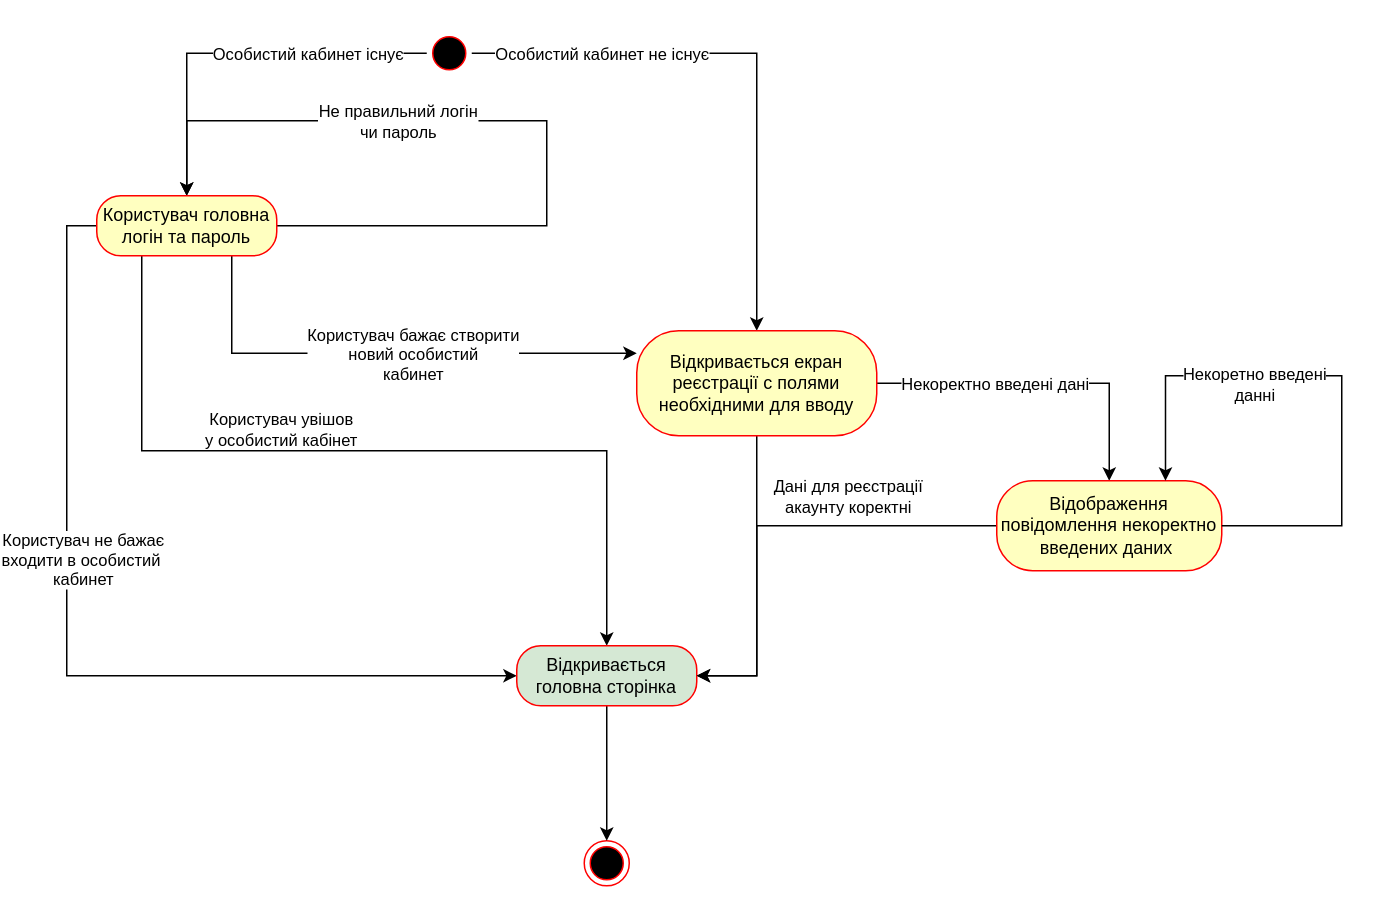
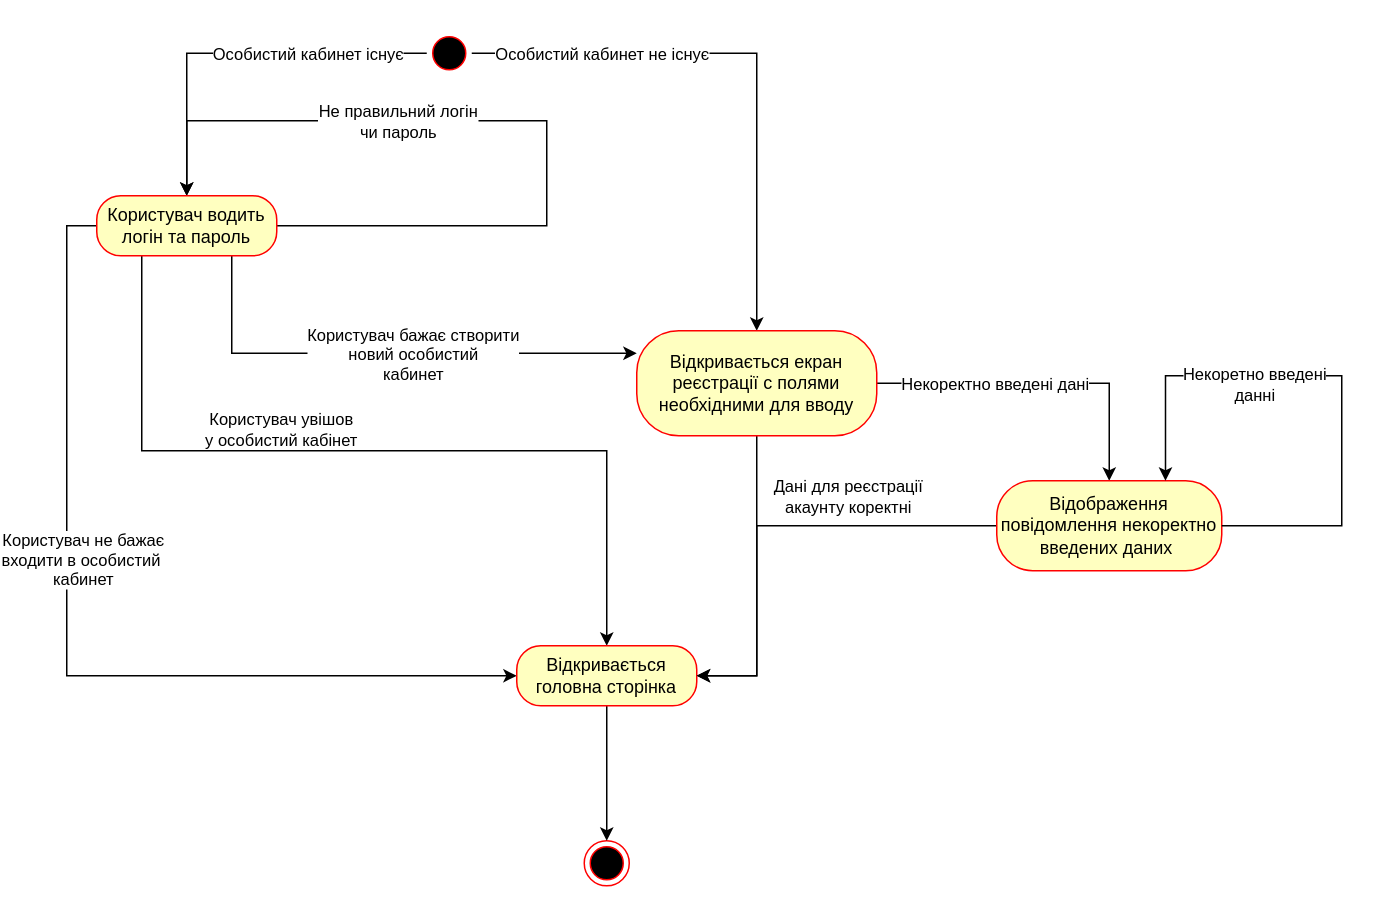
(187, 226) -> (187, 226)
(607, 676) -> (607, 676)
